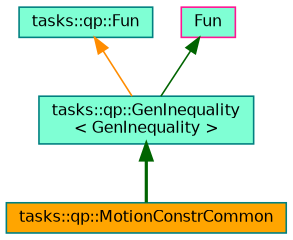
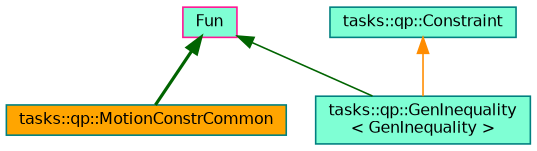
(86, 22) -> (423, 22)
(146, 181) -> (174, 78)
